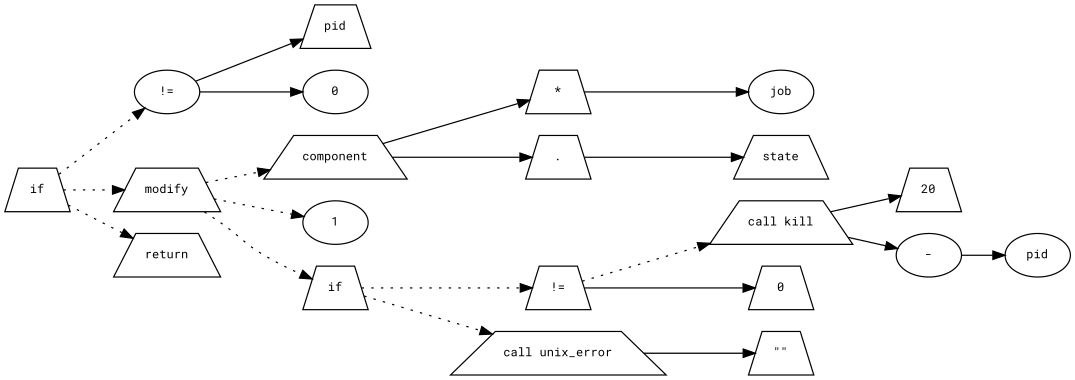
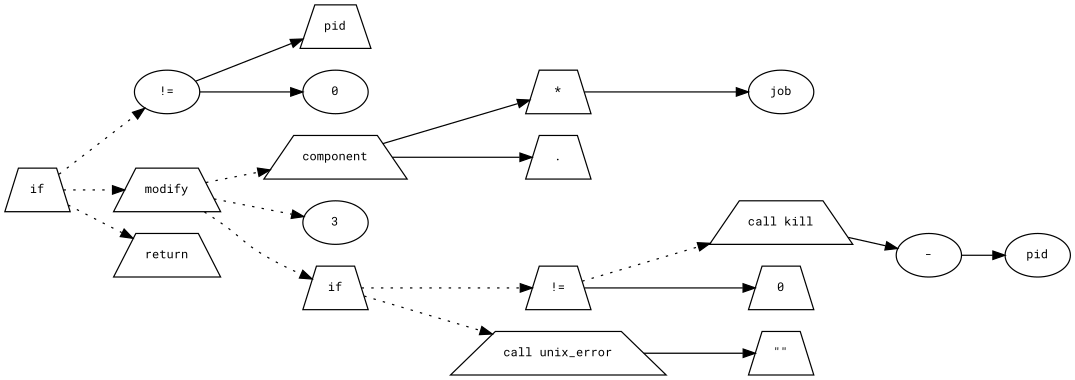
(781, 157) -> none
(929, 190) -> none
(336, 223) -> (336, 223)
